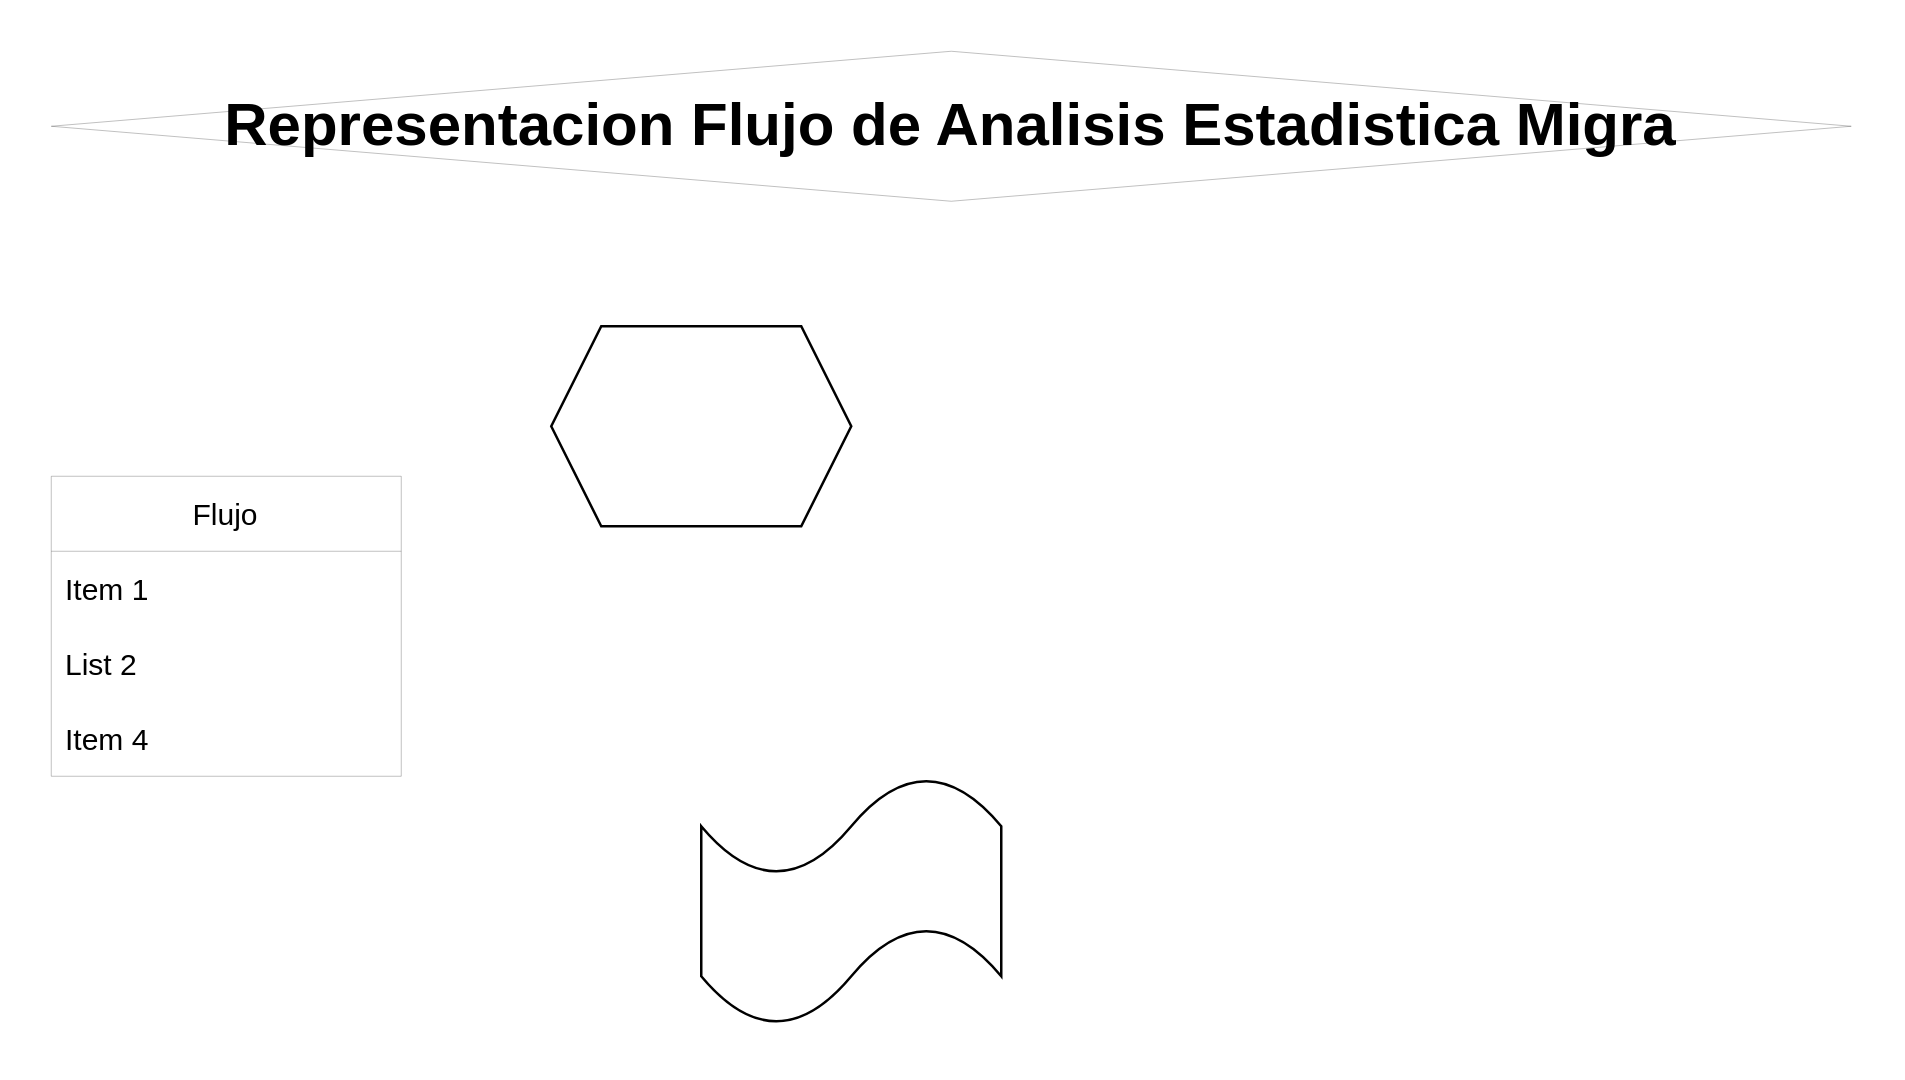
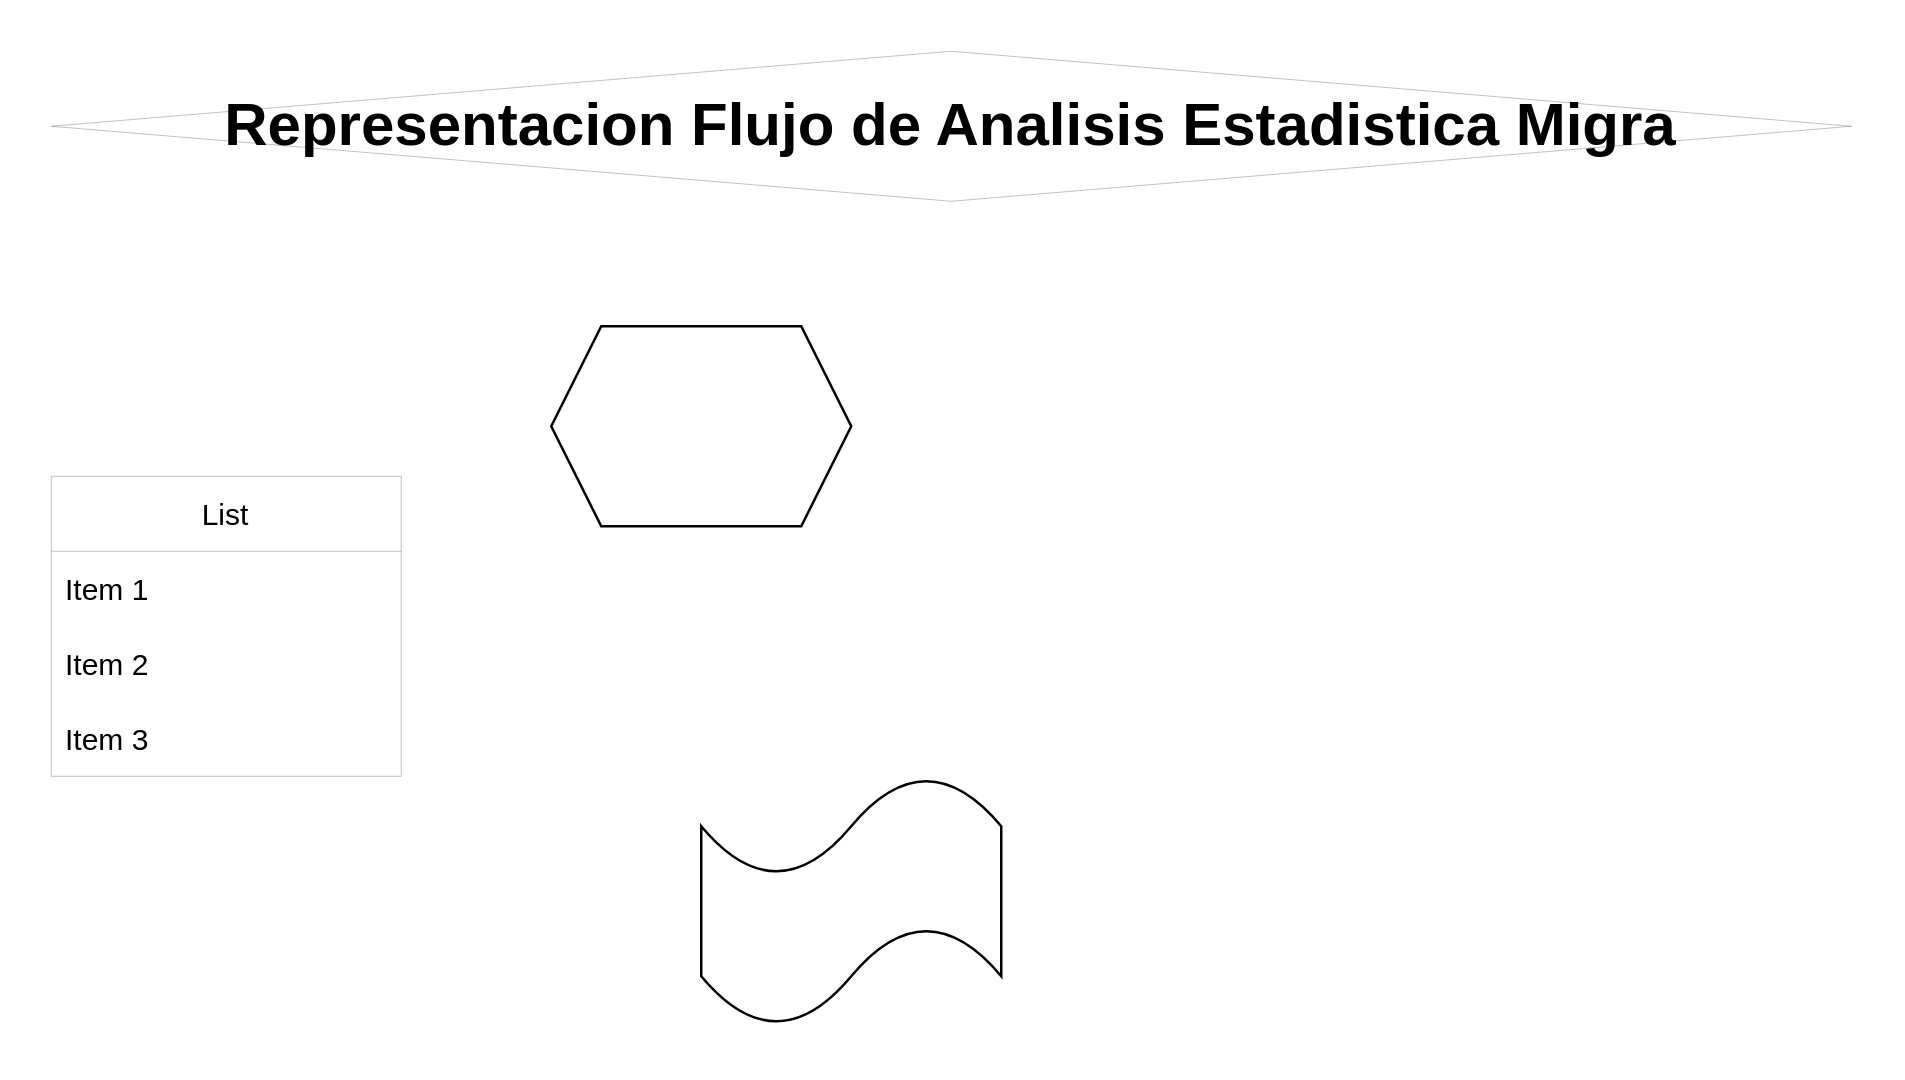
(225, 515) -> (225, 515)
(108, 665) -> (112, 665)
(112, 740) -> (112, 740)
